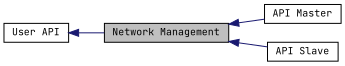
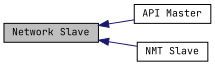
(36, 33) -> none
(167, 33) -> (51, 33)
(303, 52) -> (173, 52)
